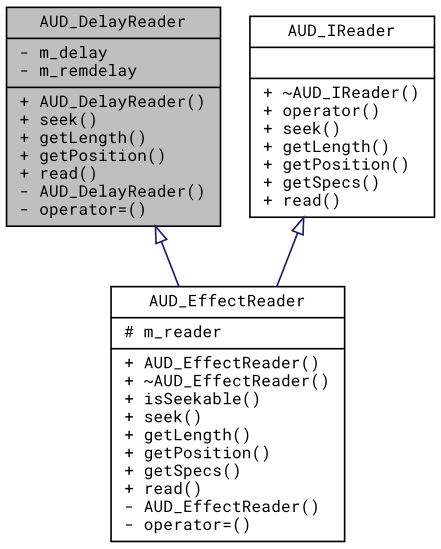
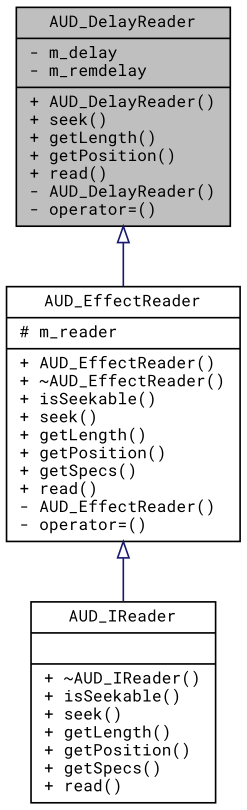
(323, 111) -> (114, 697)
(287, 260) -> (123, 580)
